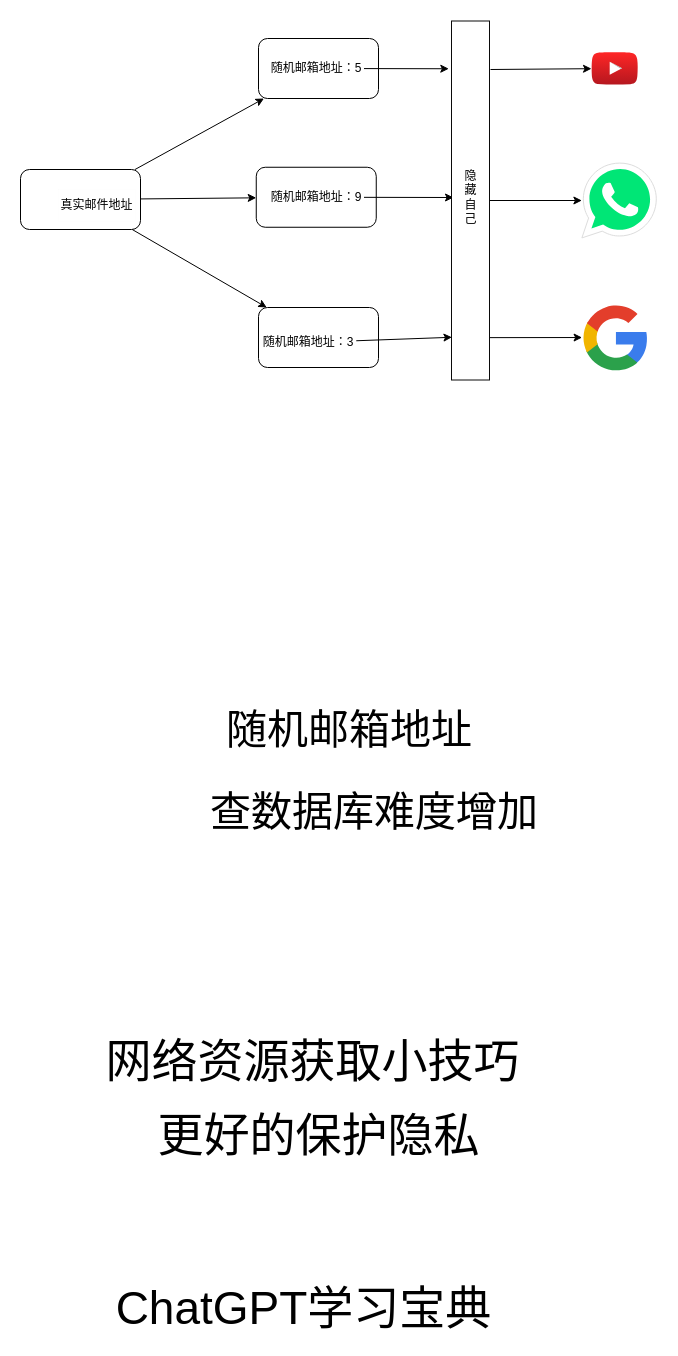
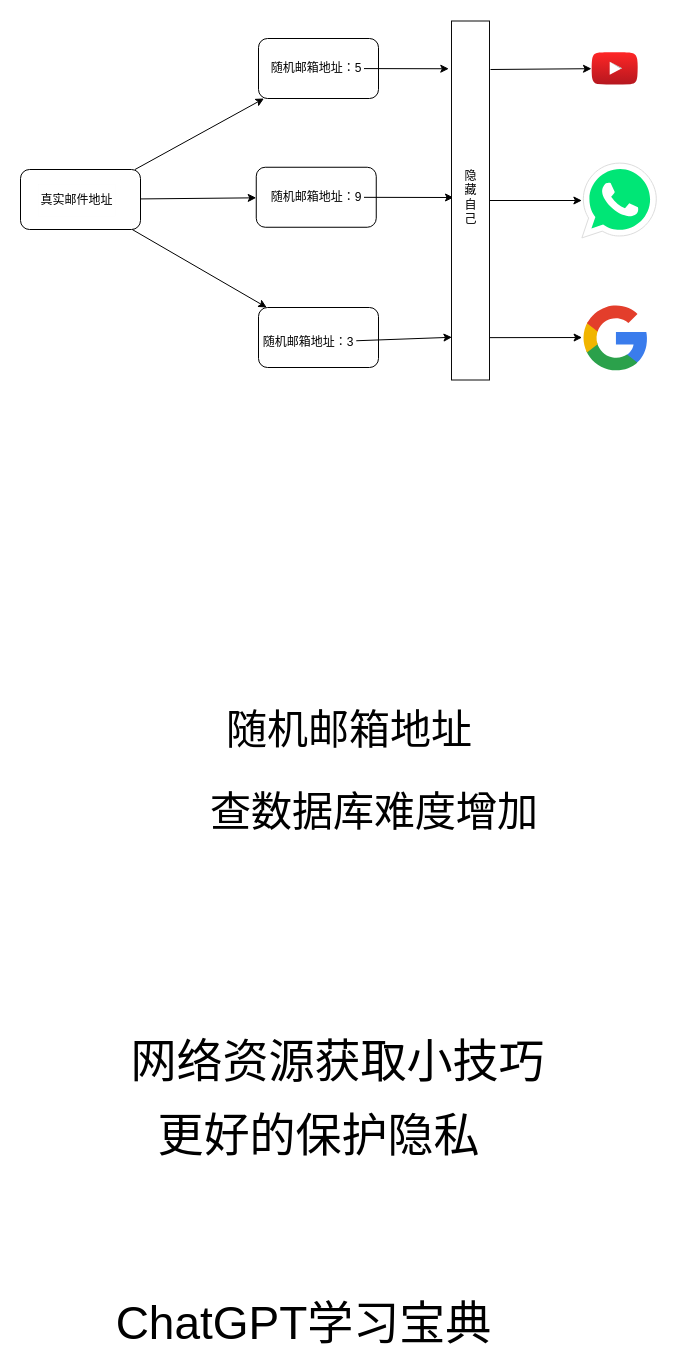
(97, 206) -> (77, 201)
(313, 1062) -> (338, 1062)
(304, 1309) -> (304, 1324)
